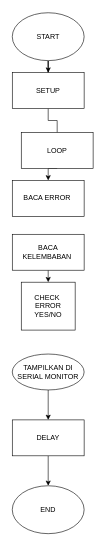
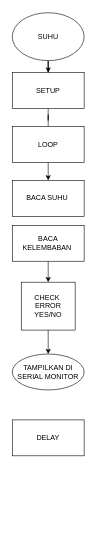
(48, 36) -> (48, 36)
(57, 150) -> (48, 144)
(48, 198) -> (48, 198)
(48, 252) -> (48, 243)
none -> (48, 348)
(48, 414) -> none
(48, 480) -> none
(48, 510) -> none
